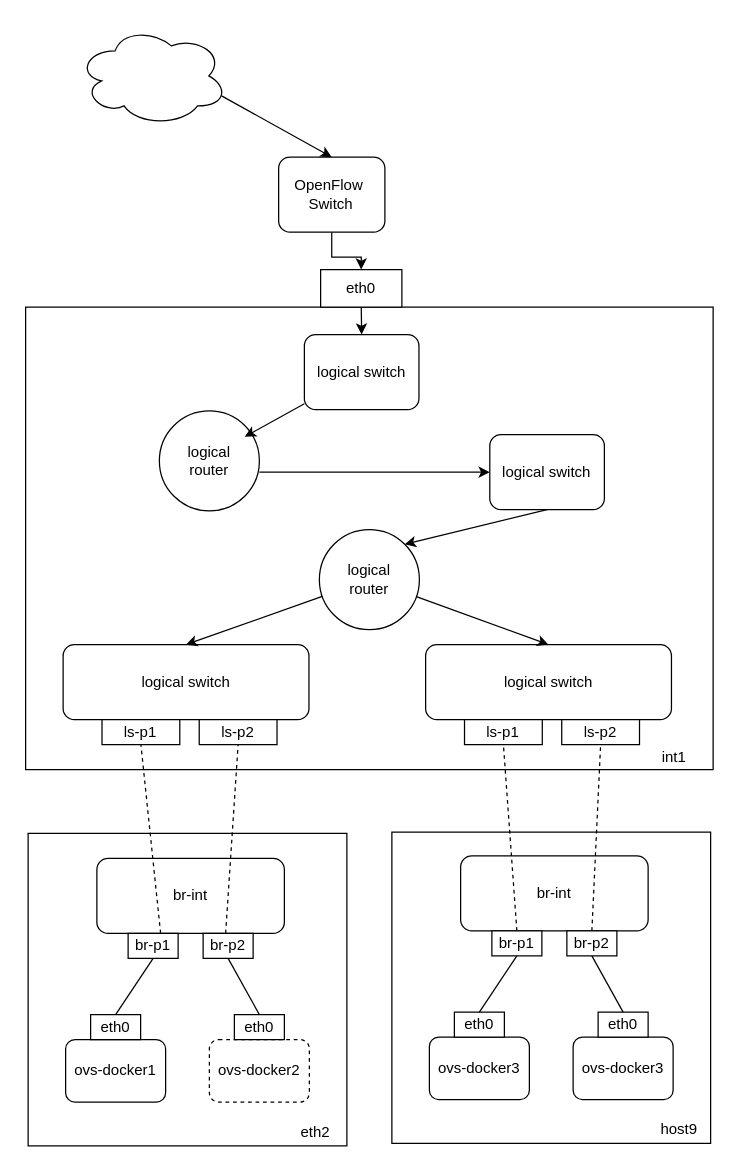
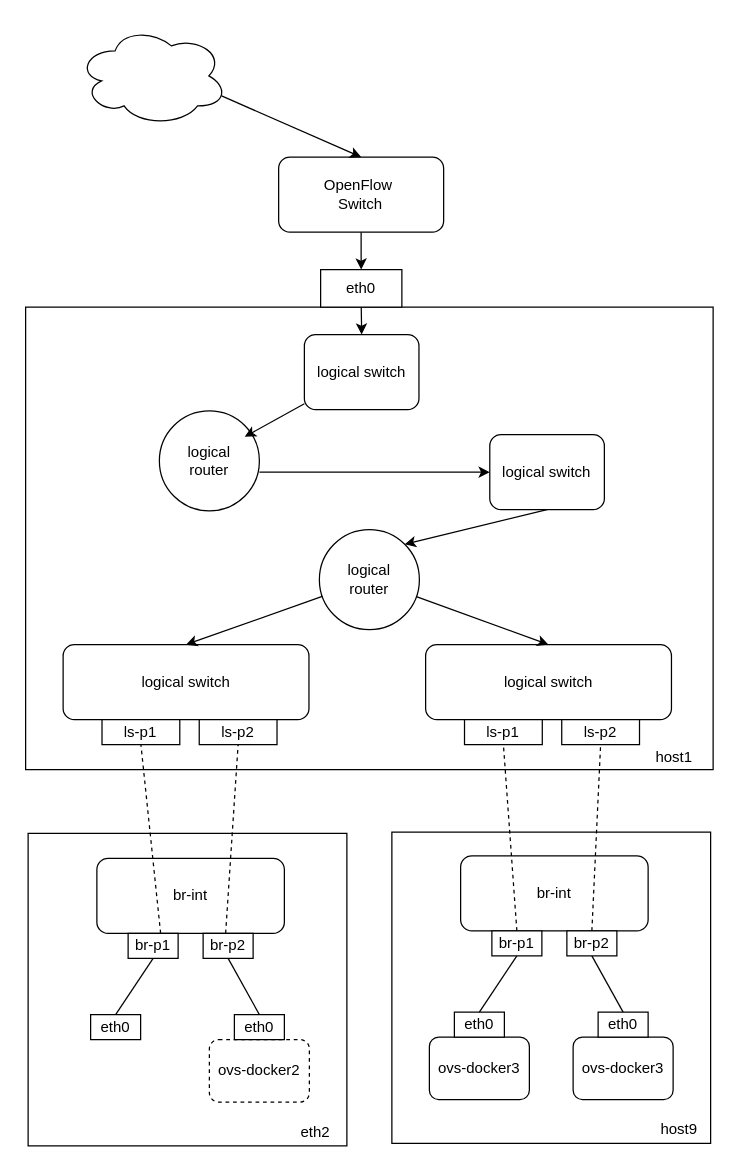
(332, 194) -> (361, 194)
(674, 757) -> (674, 757)
(116, 1071) -> none
